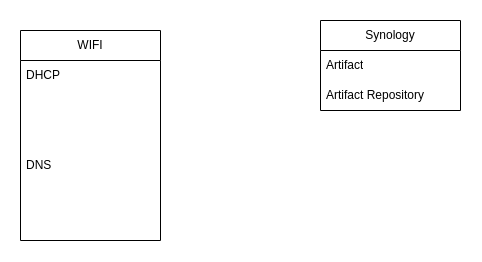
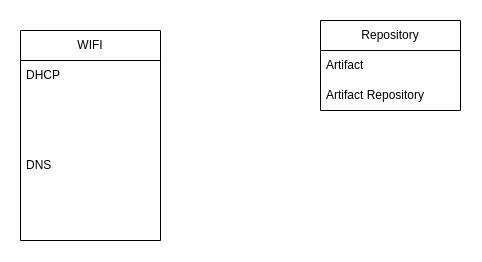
(391, 36) -> (391, 36)
